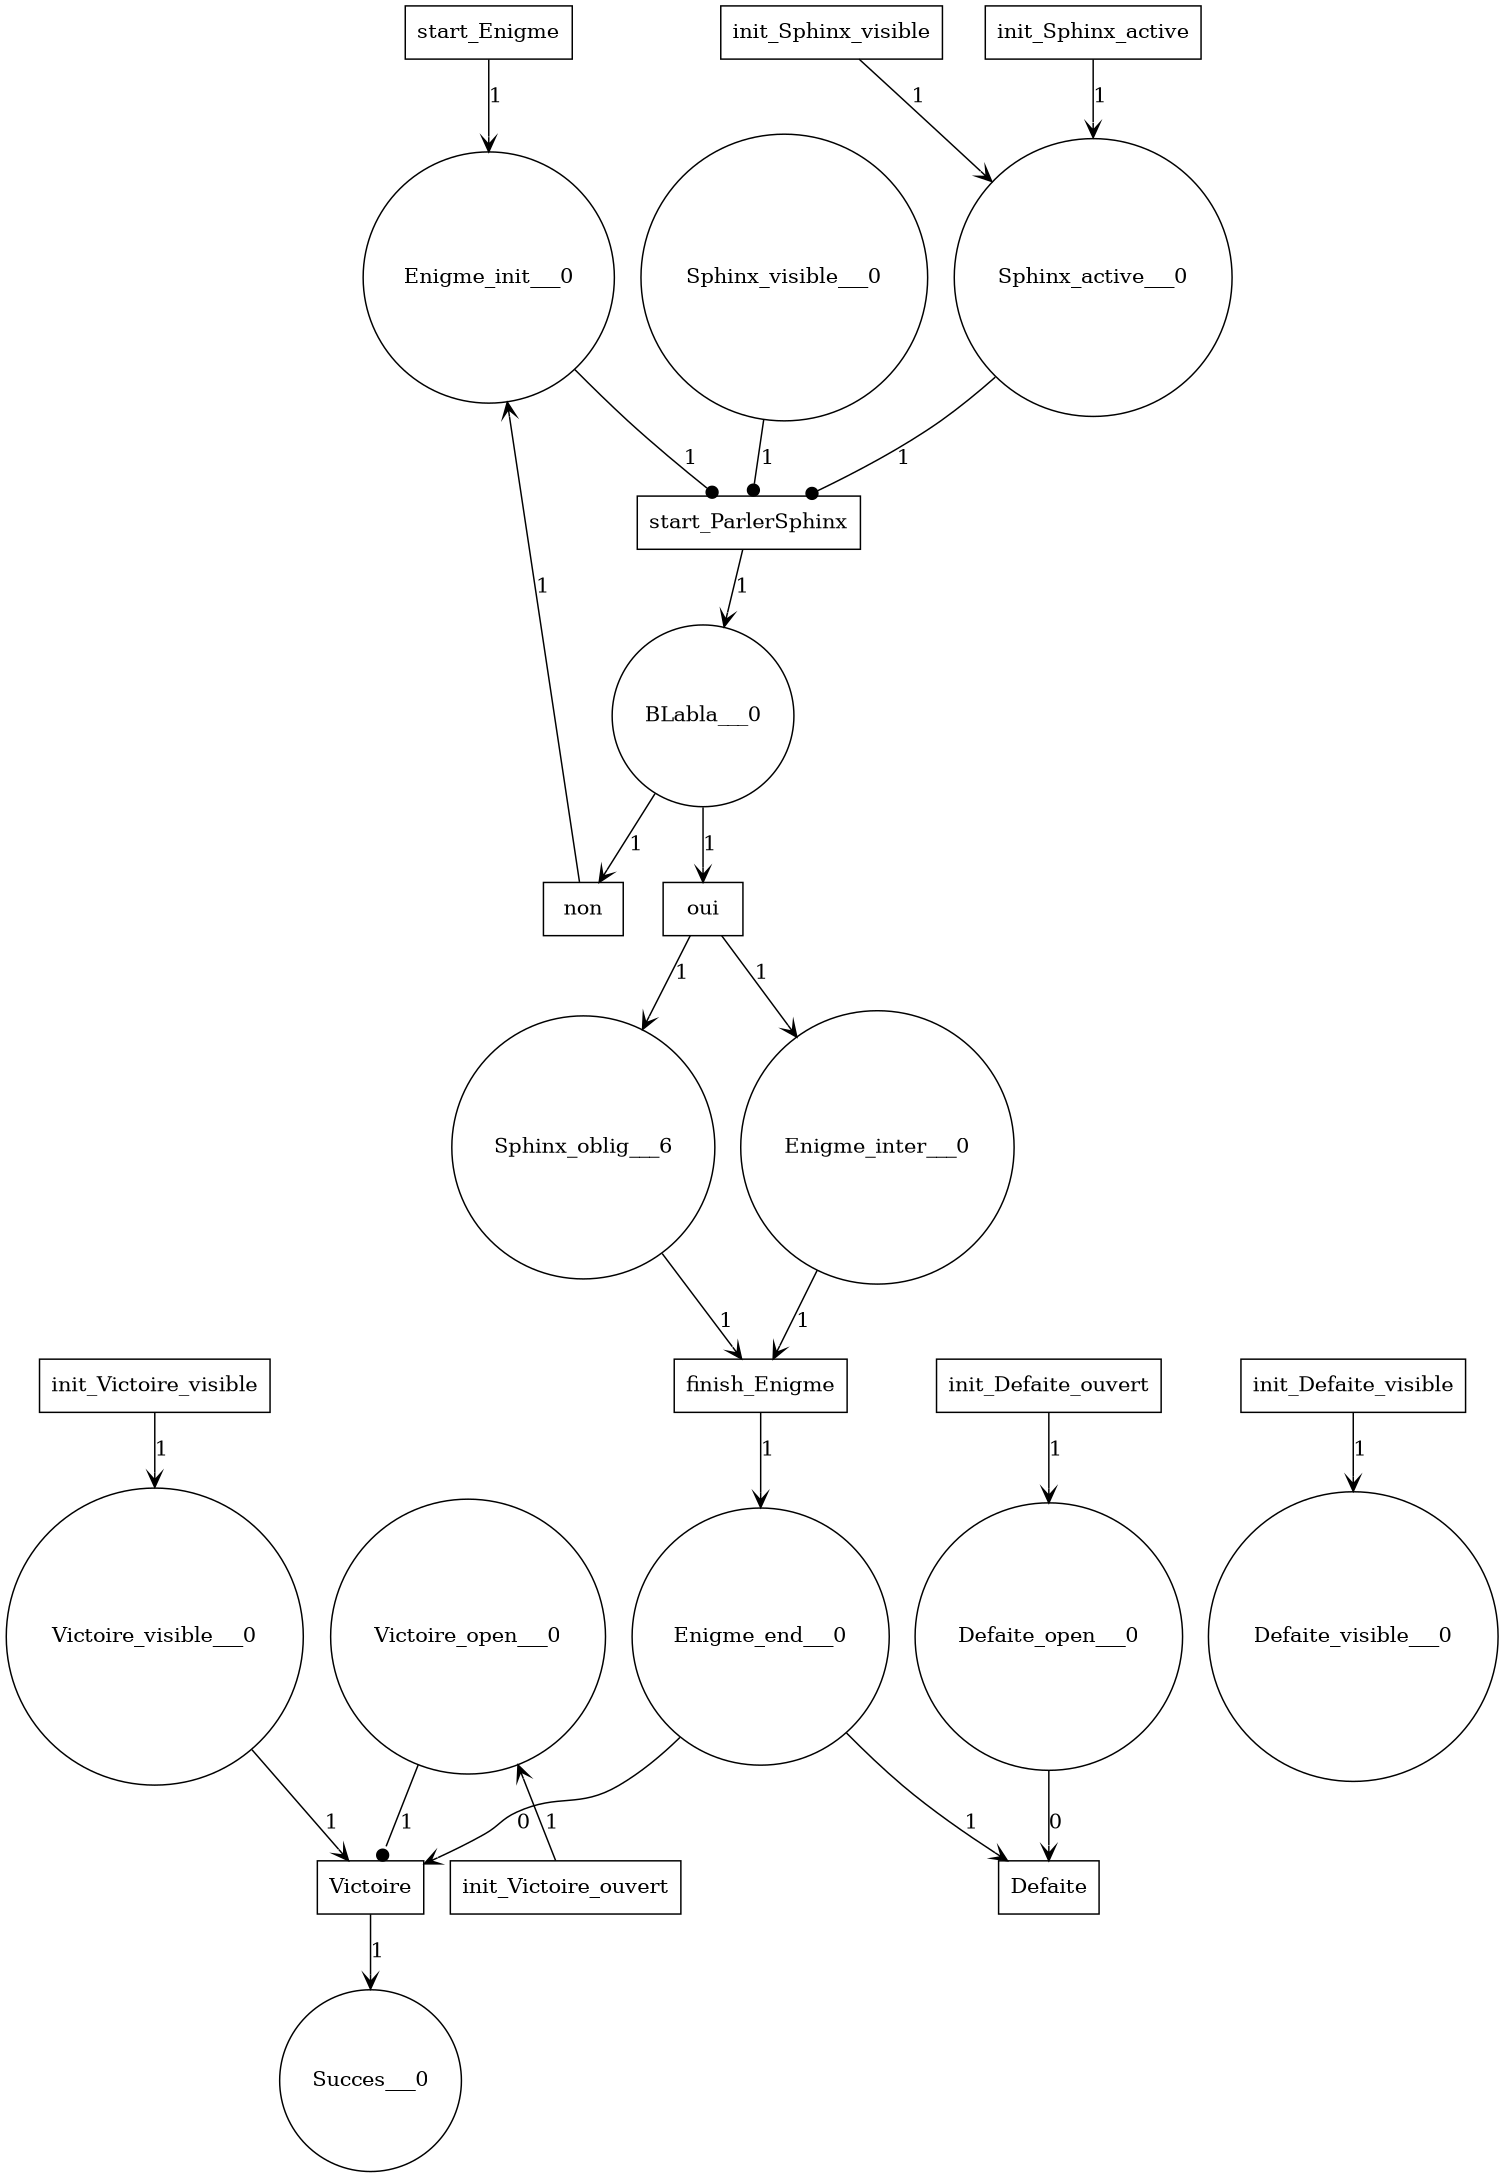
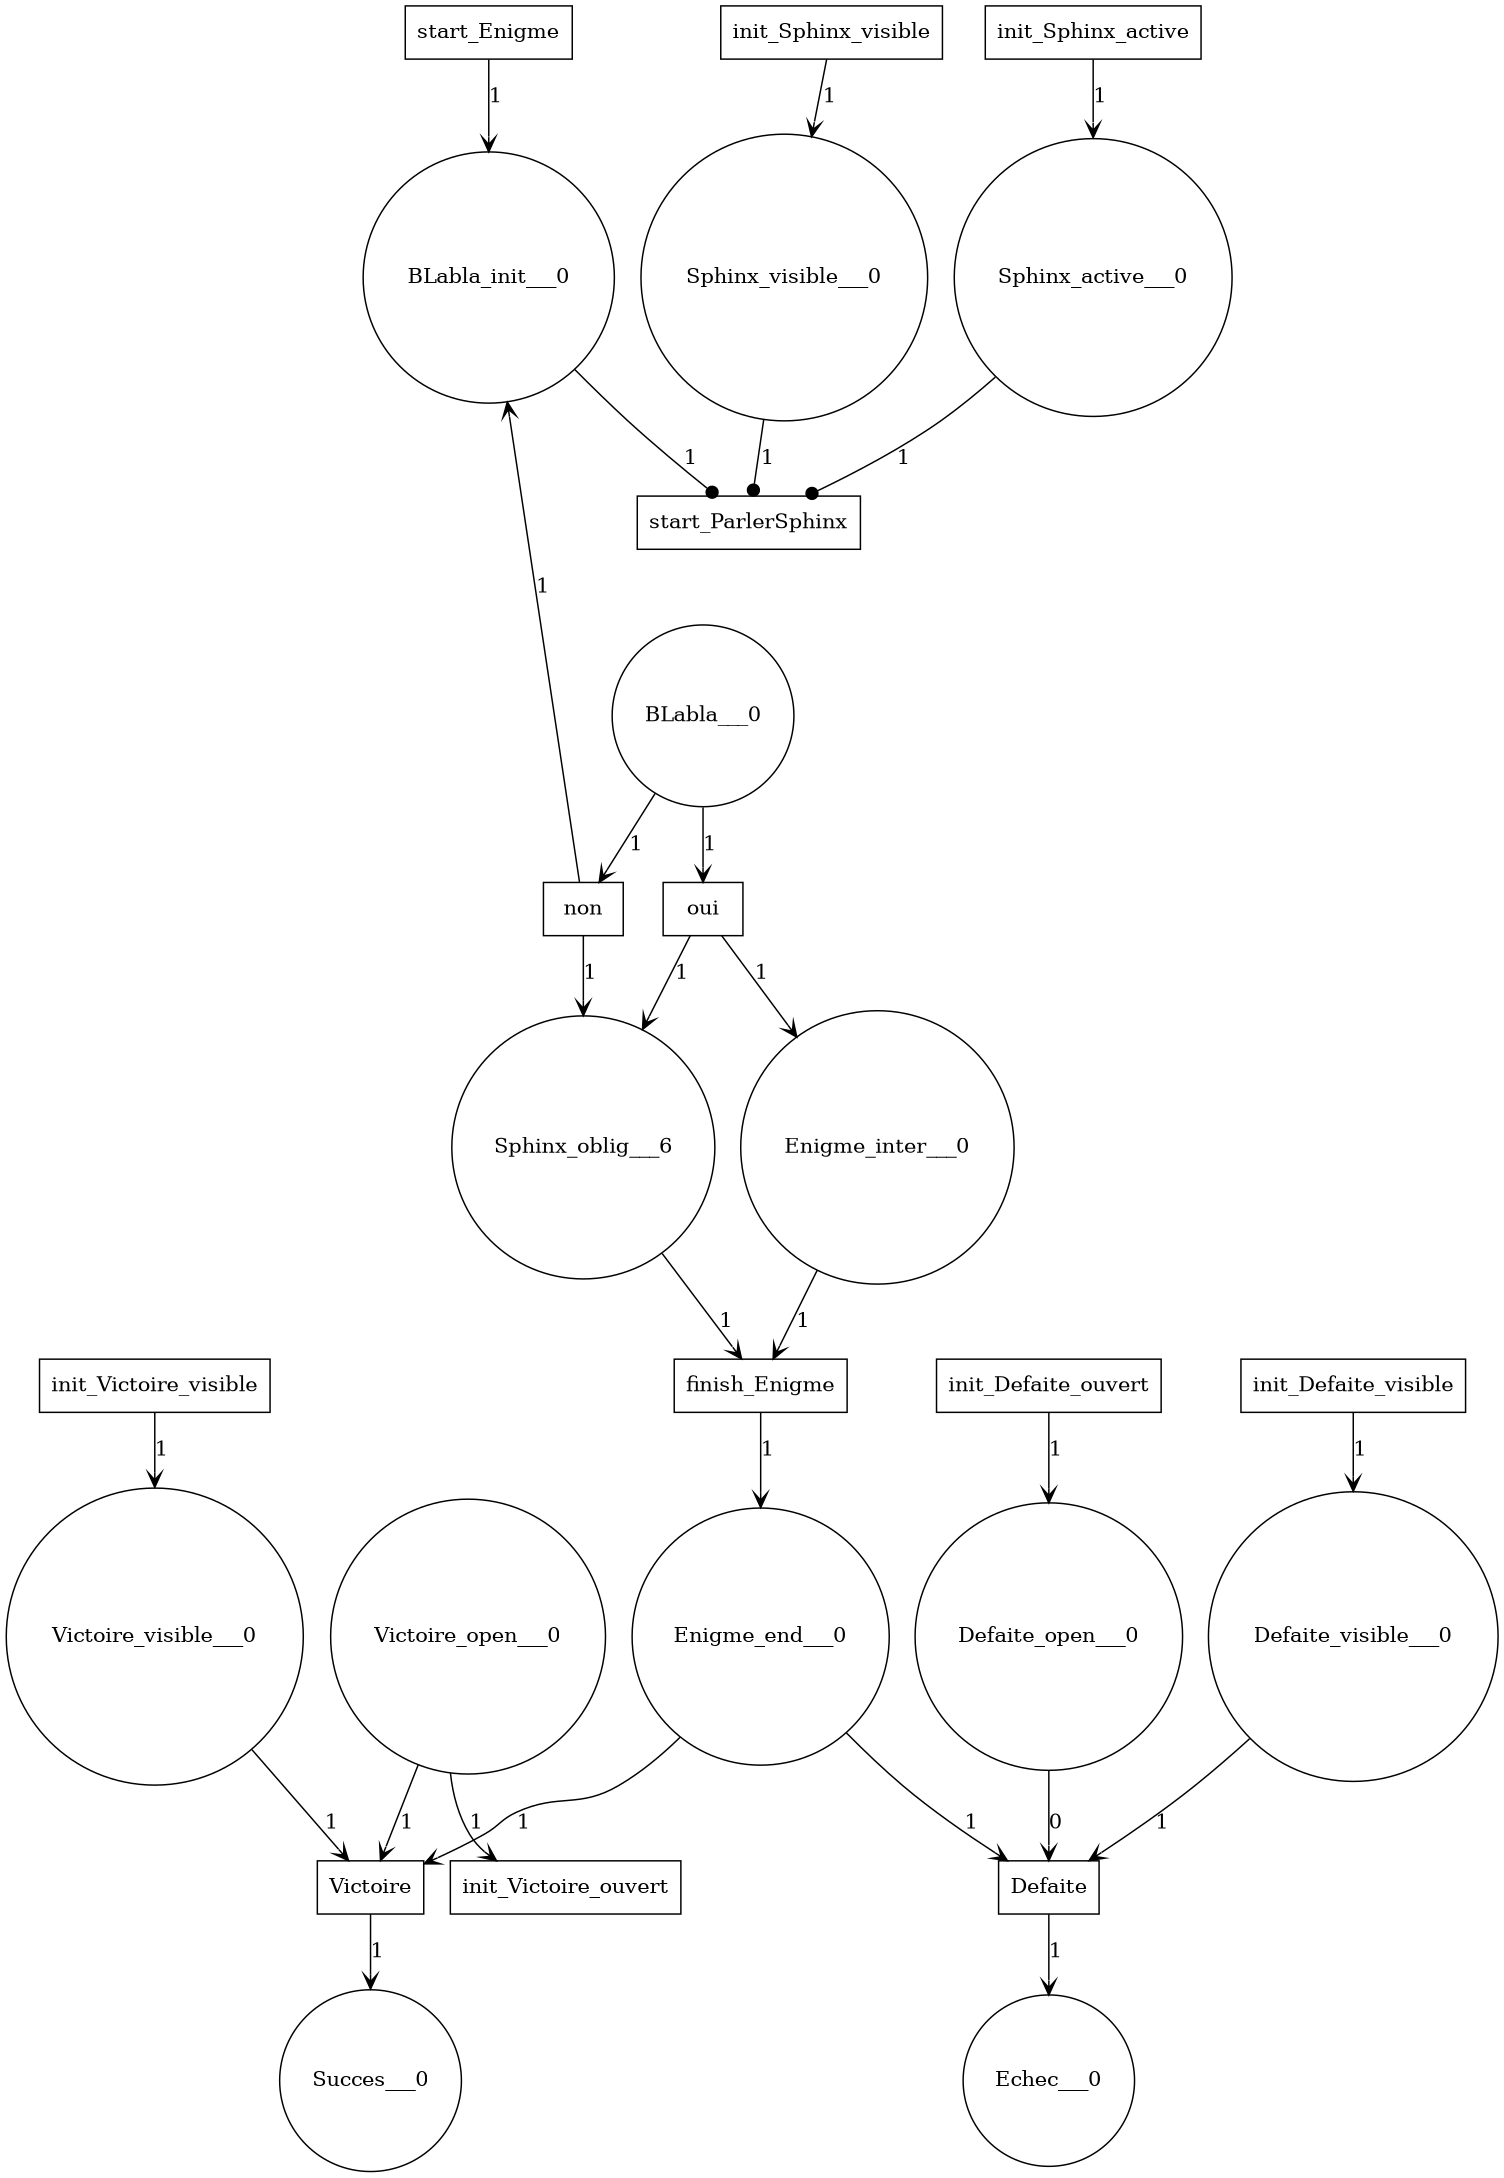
(920, 115) -> (821, 90)
(489, 278) -> (489, 278)
(735, 581) -> none
none -> (583, 968)
none -> (1178, 1799)
(402, 1806) -> (402, 1806)
(540, 1820) -> (461, 1816)
(524, 1823) -> (524, 1823)
none -> (1049, 2081)
